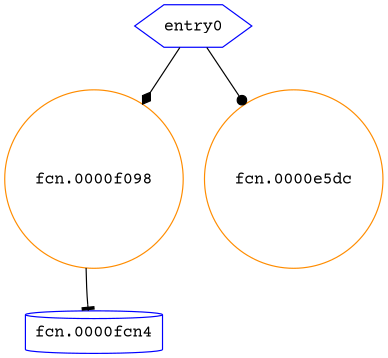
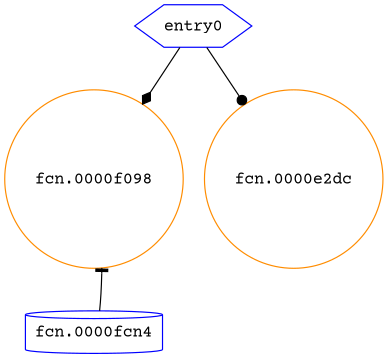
(294, 179) -> (294, 179)
(87, 286) -> (101, 292)
